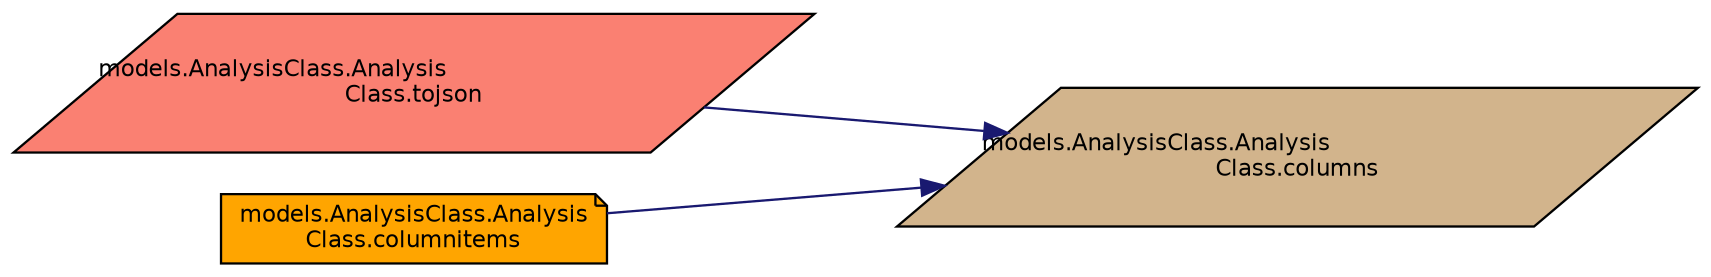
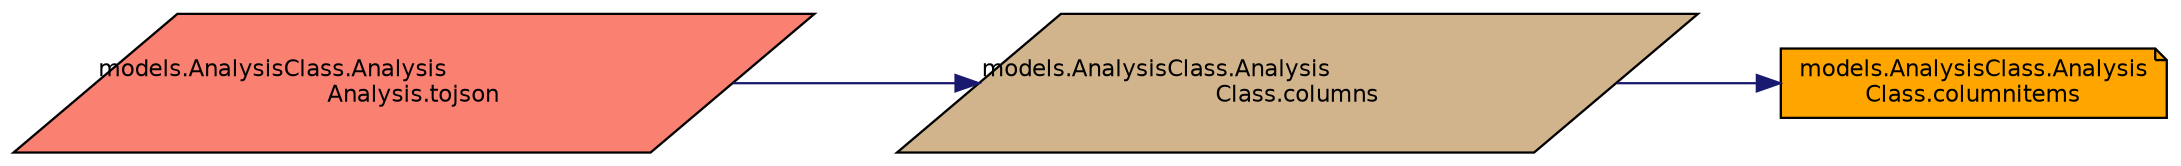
(414, 83) -> (414, 83)
(764, 200) -> (1687, 83)
